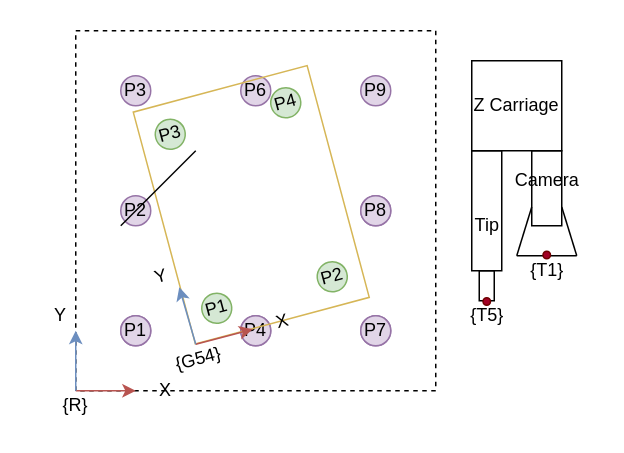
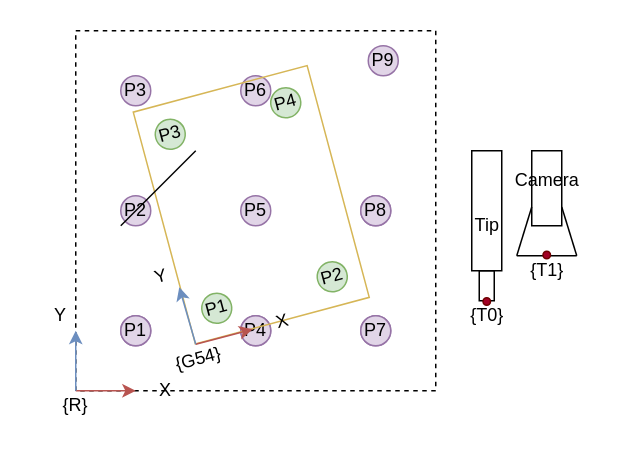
(376, 91) -> (383, 61)
(517, 106) -> none
none -> (256, 211)
(488, 316) -> (488, 316)
